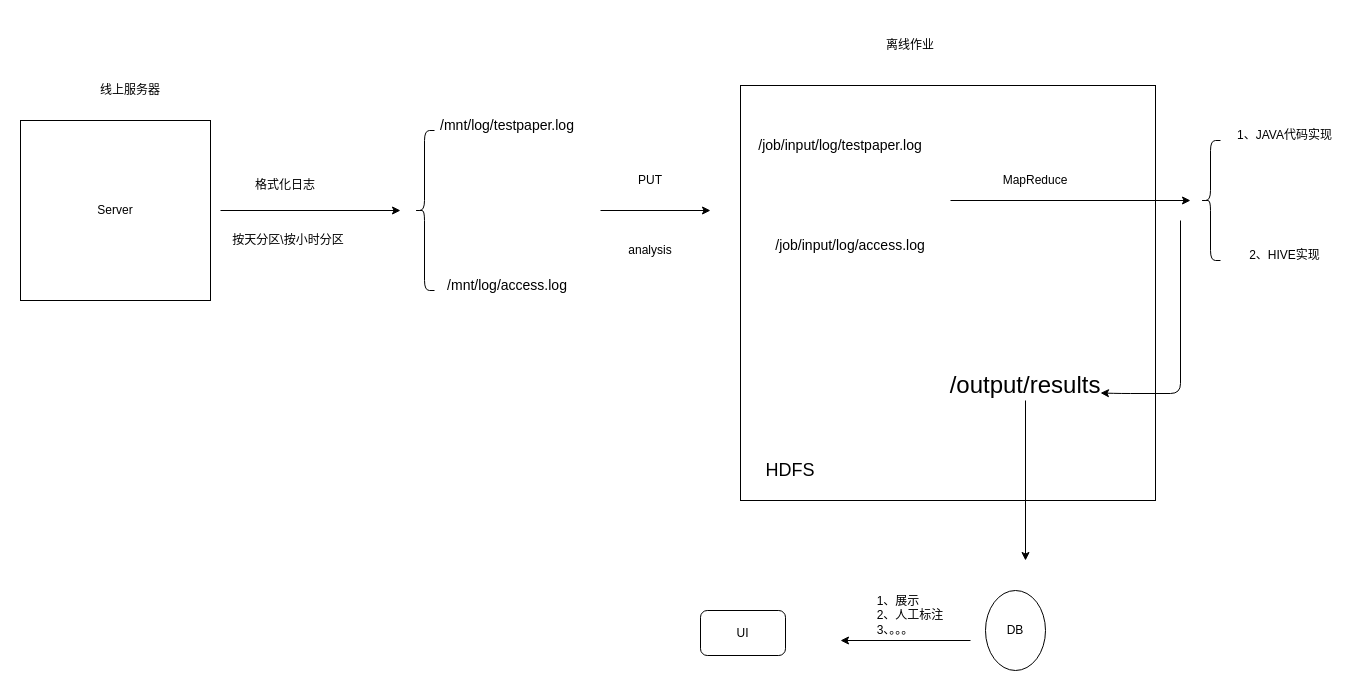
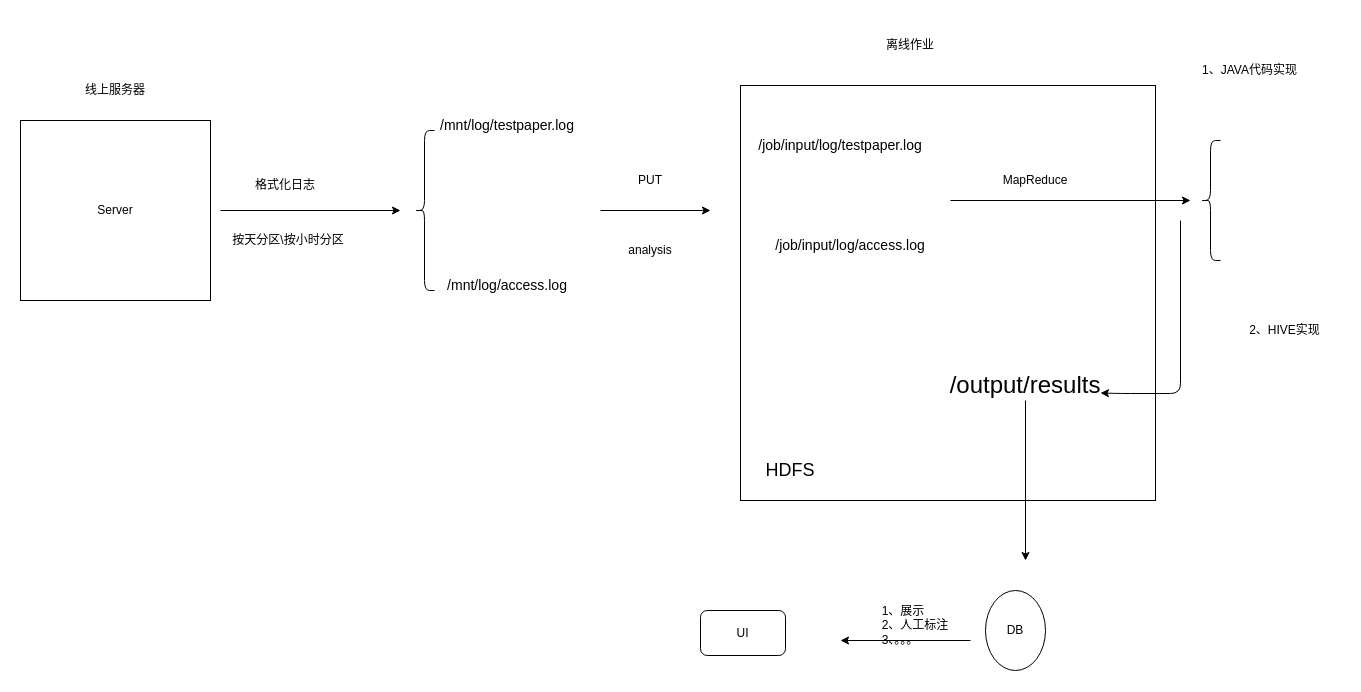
(131, 91) -> (116, 91)
(1285, 136) -> (1250, 71)
(1285, 256) -> (1285, 331)
(911, 616) -> (916, 626)
